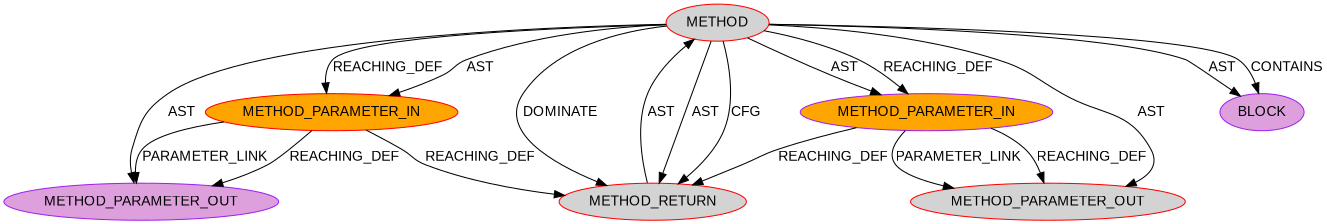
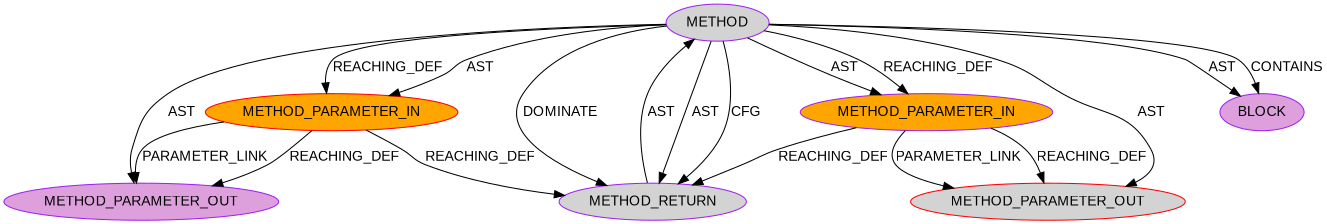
(718, 23) -> (718, 23)
(653, 202) -> (653, 202)
